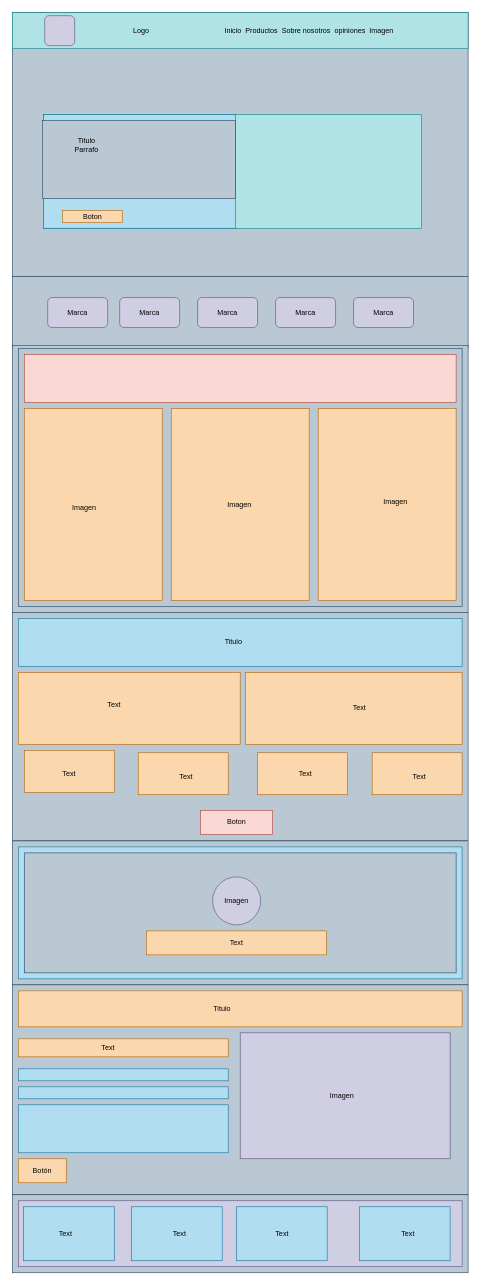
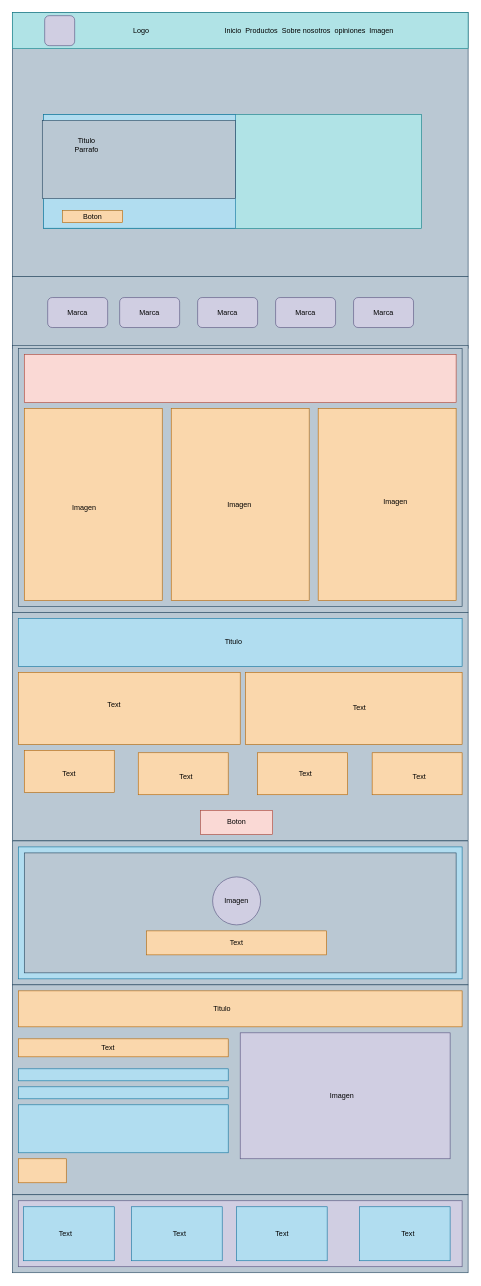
(42, 1171) -> none
